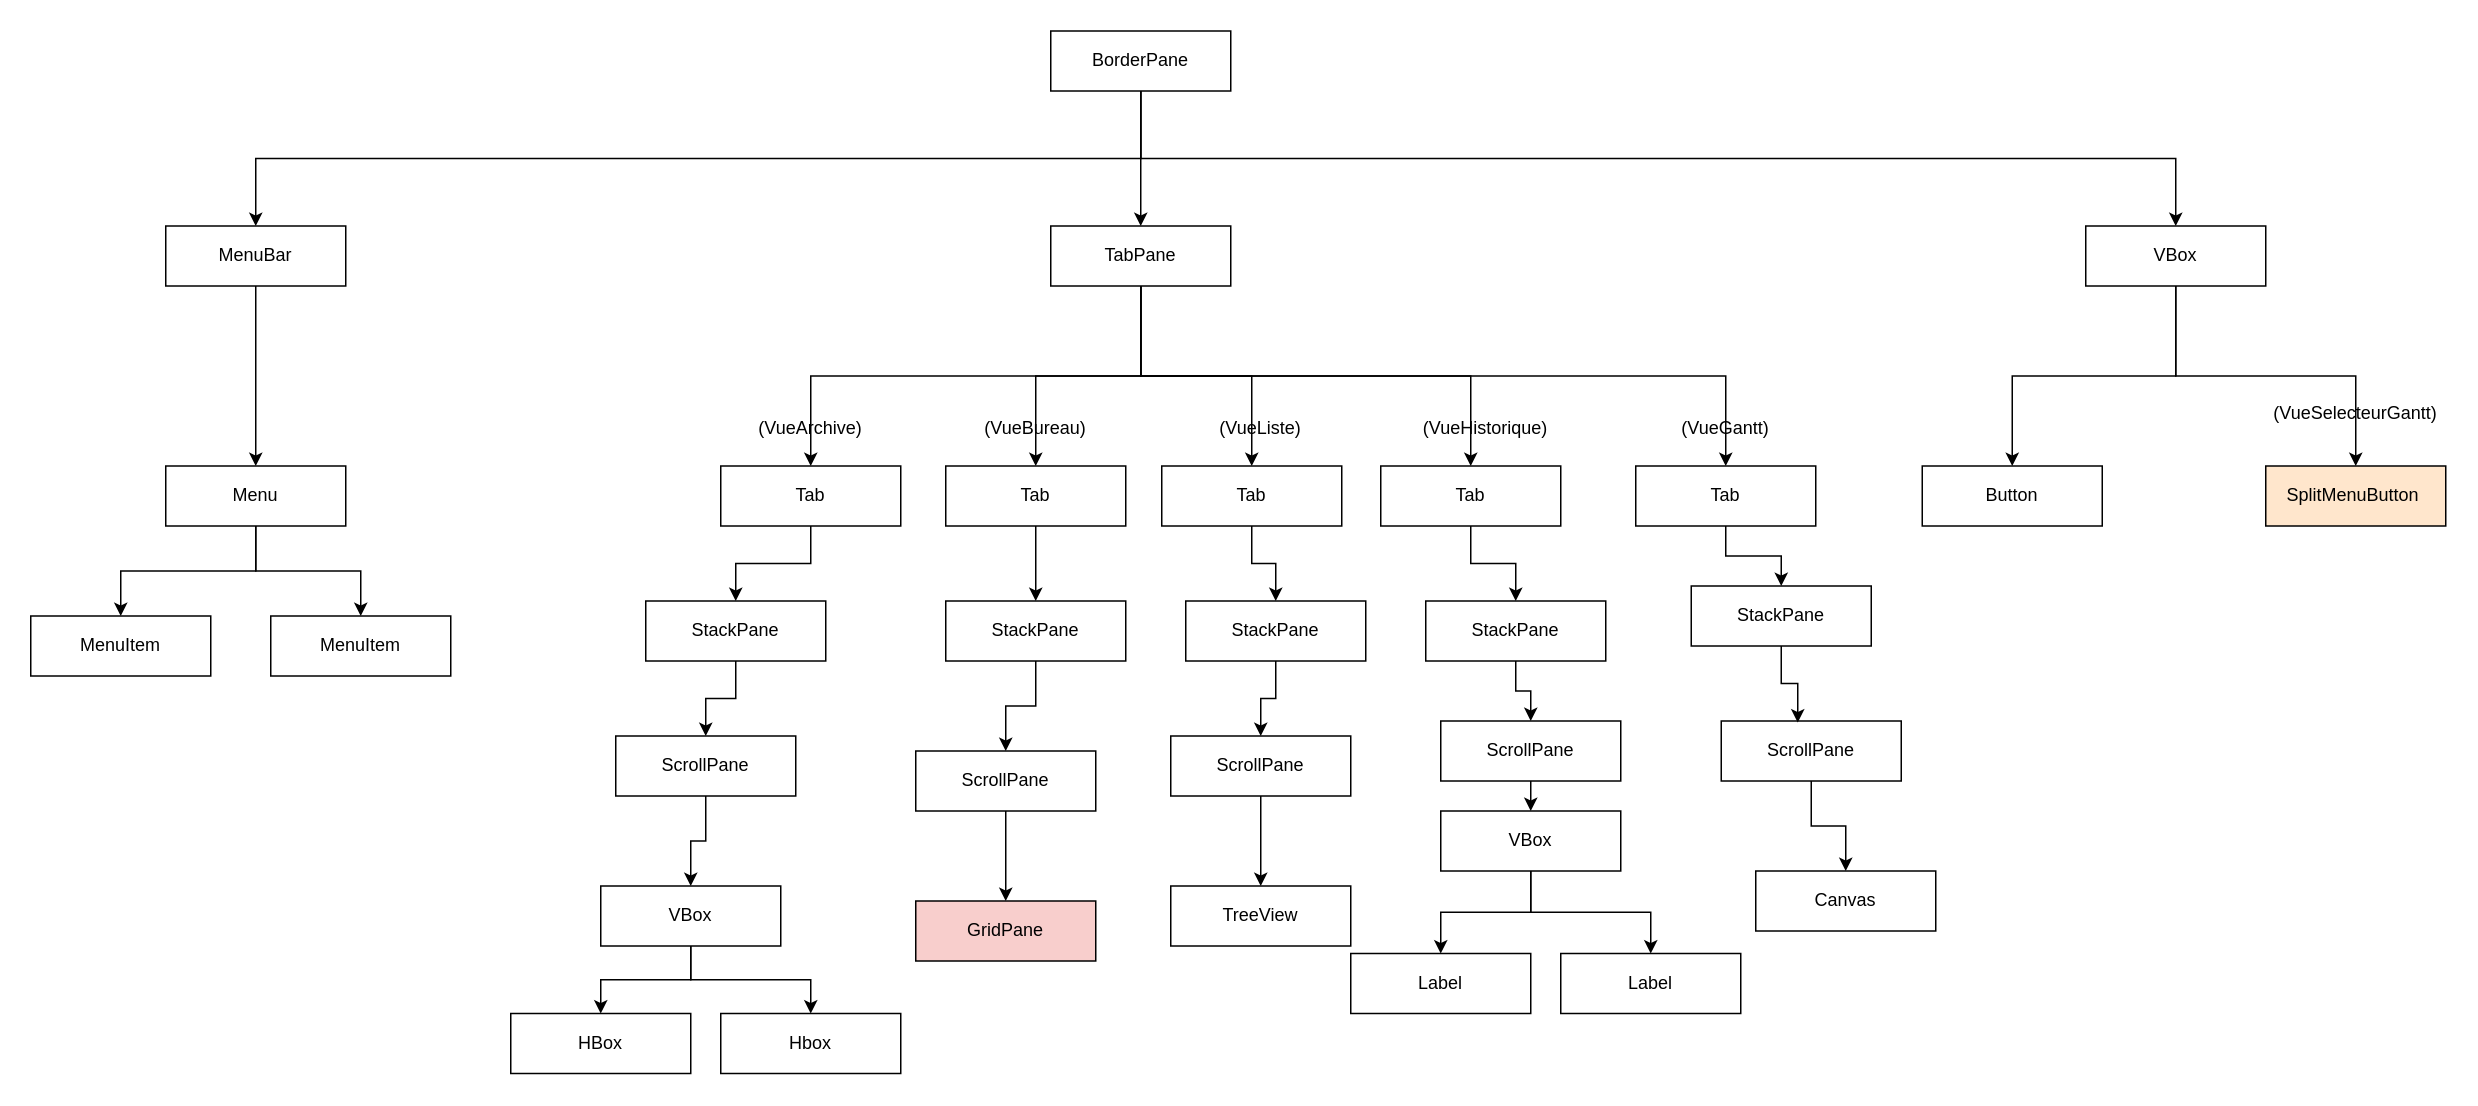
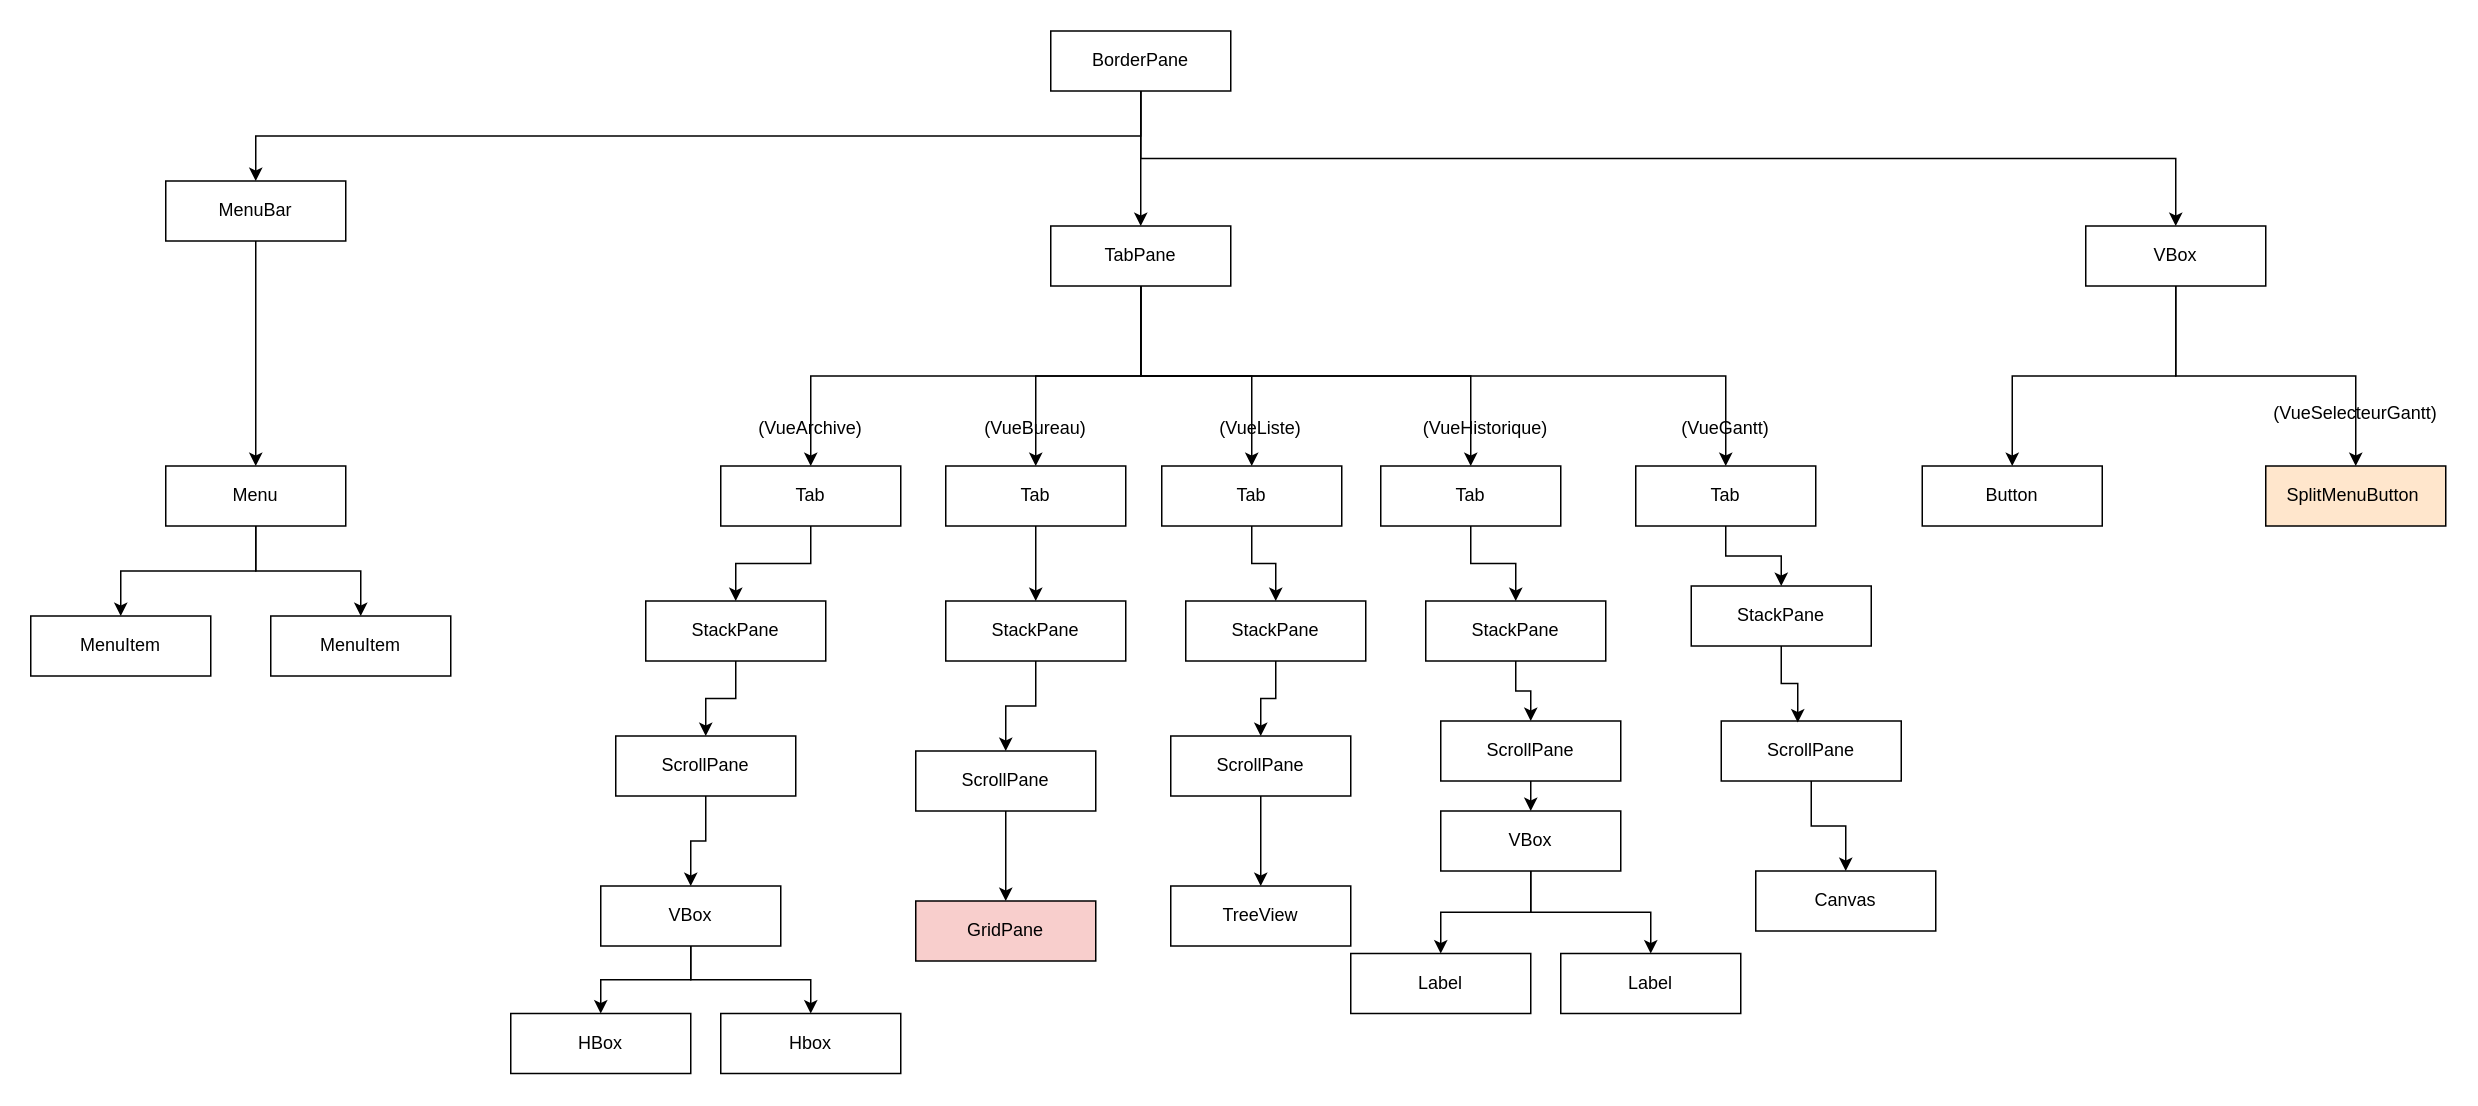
(256, 256) -> (256, 211)
